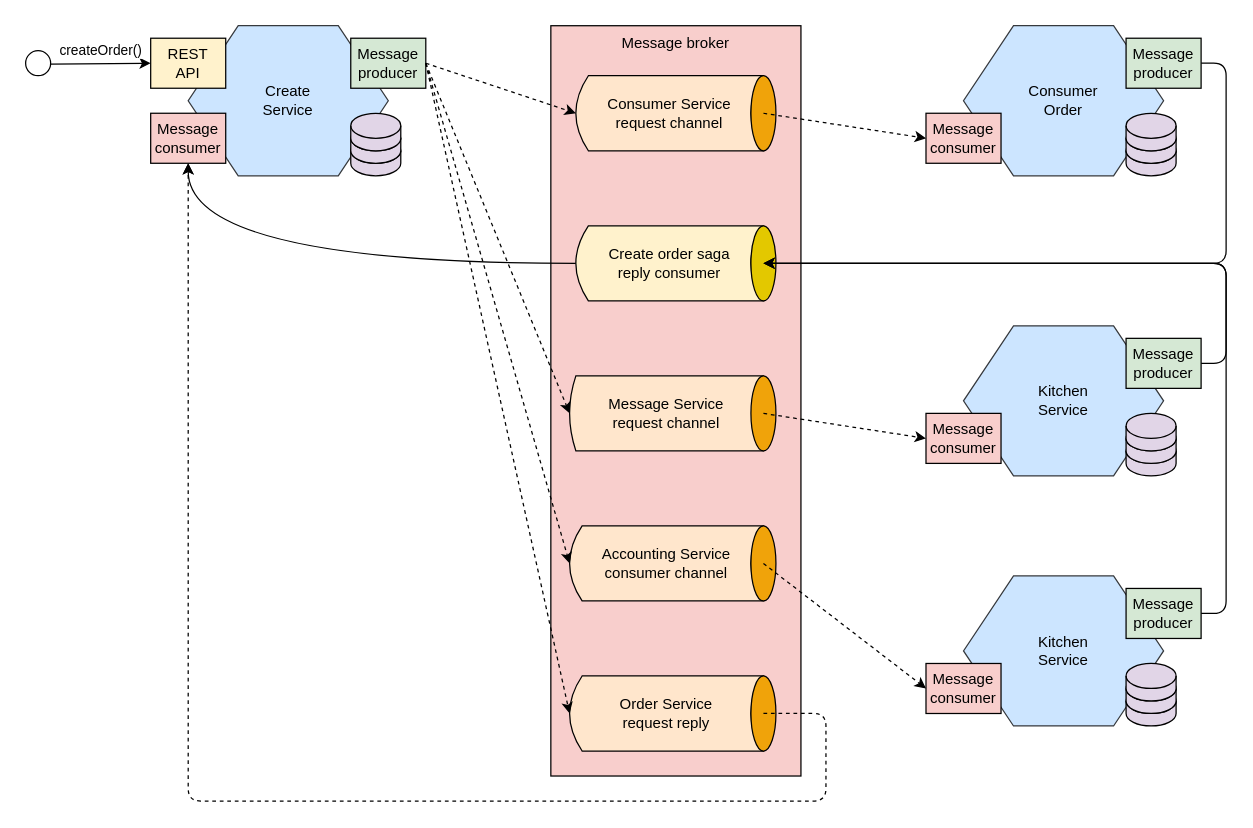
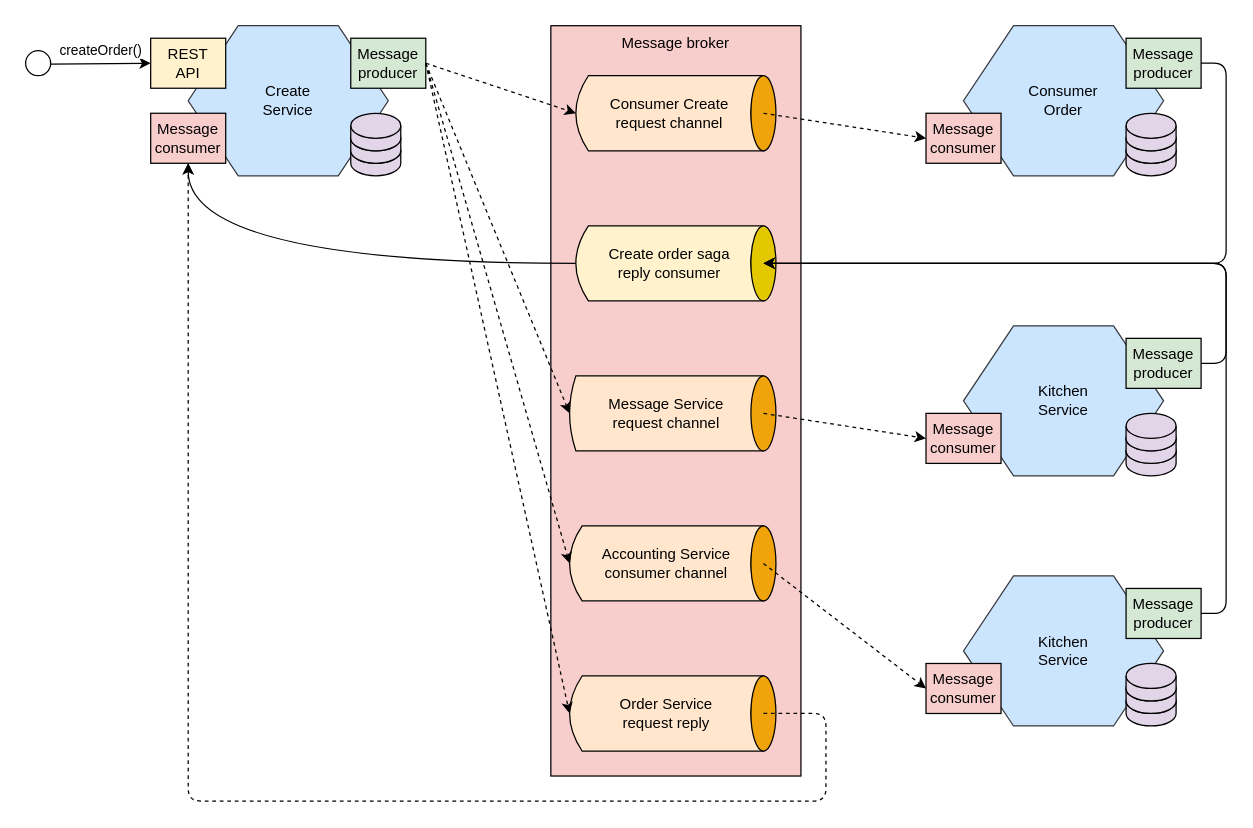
(669, 113) -> (669, 113)
